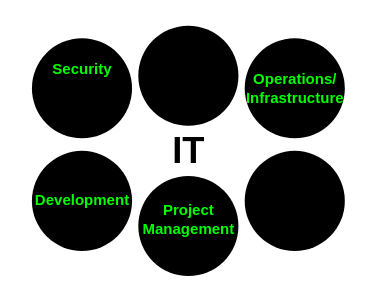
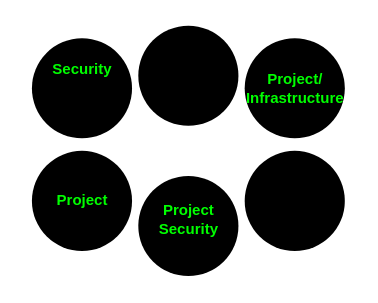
(295, 88) -> (295, 88)
(188, 151) -> none
(83, 201) -> (83, 201)
(189, 219) -> (189, 219)
